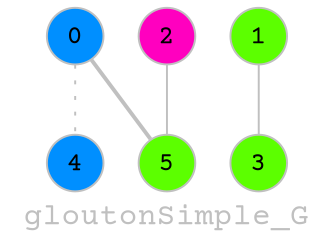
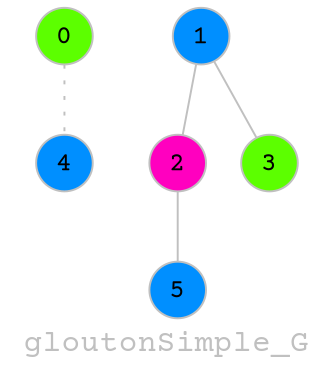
(75, 36) -> (64, 36)
(259, 36) -> (201, 36)
(121, 99) -> none
none -> (189, 100)
(167, 163) -> (178, 290)
